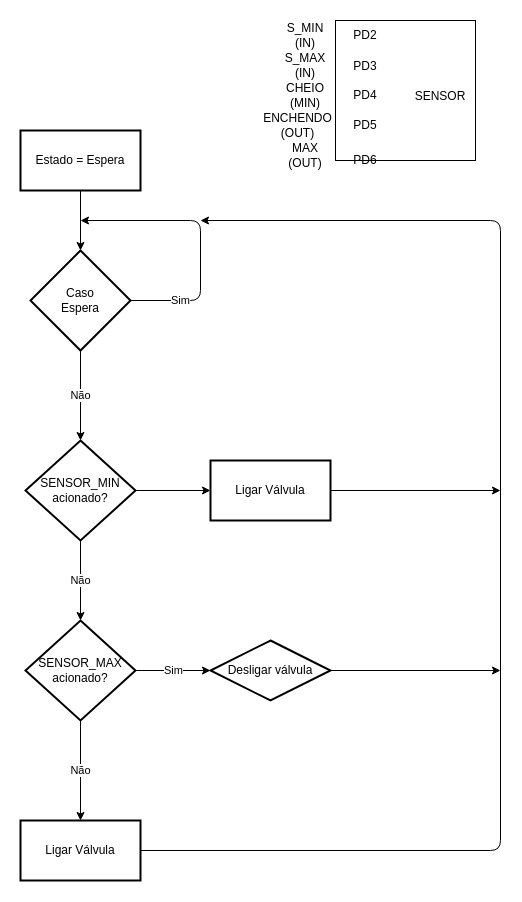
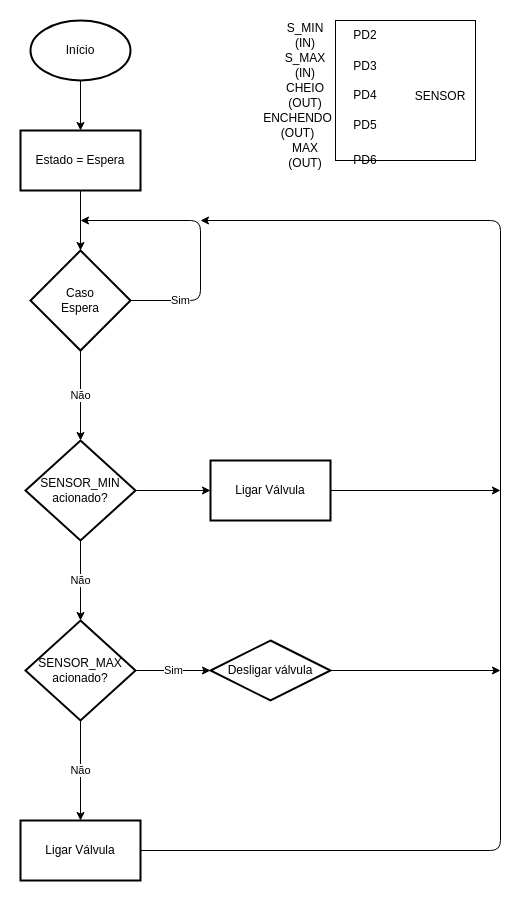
none -> (81, 51)
(306, 96) -> (306, 96)
none -> (81, 102)
